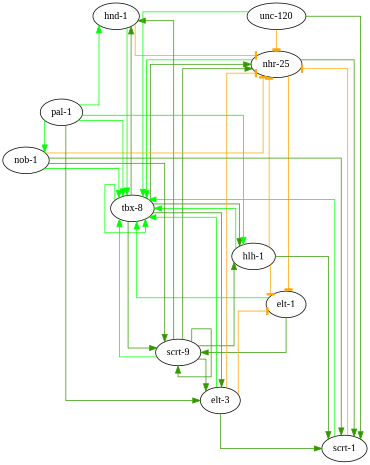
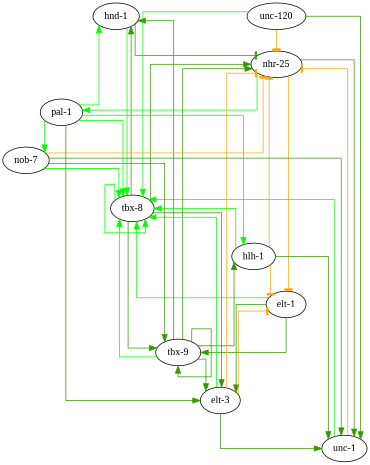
(179, 55) -> (179, 55)
(152, 60) -> (192, 110)
(26, 160) -> (26, 160)
(214, 204) -> none
none -> (236, 330)
(178, 352) -> (178, 352)
(344, 449) -> (344, 449)
